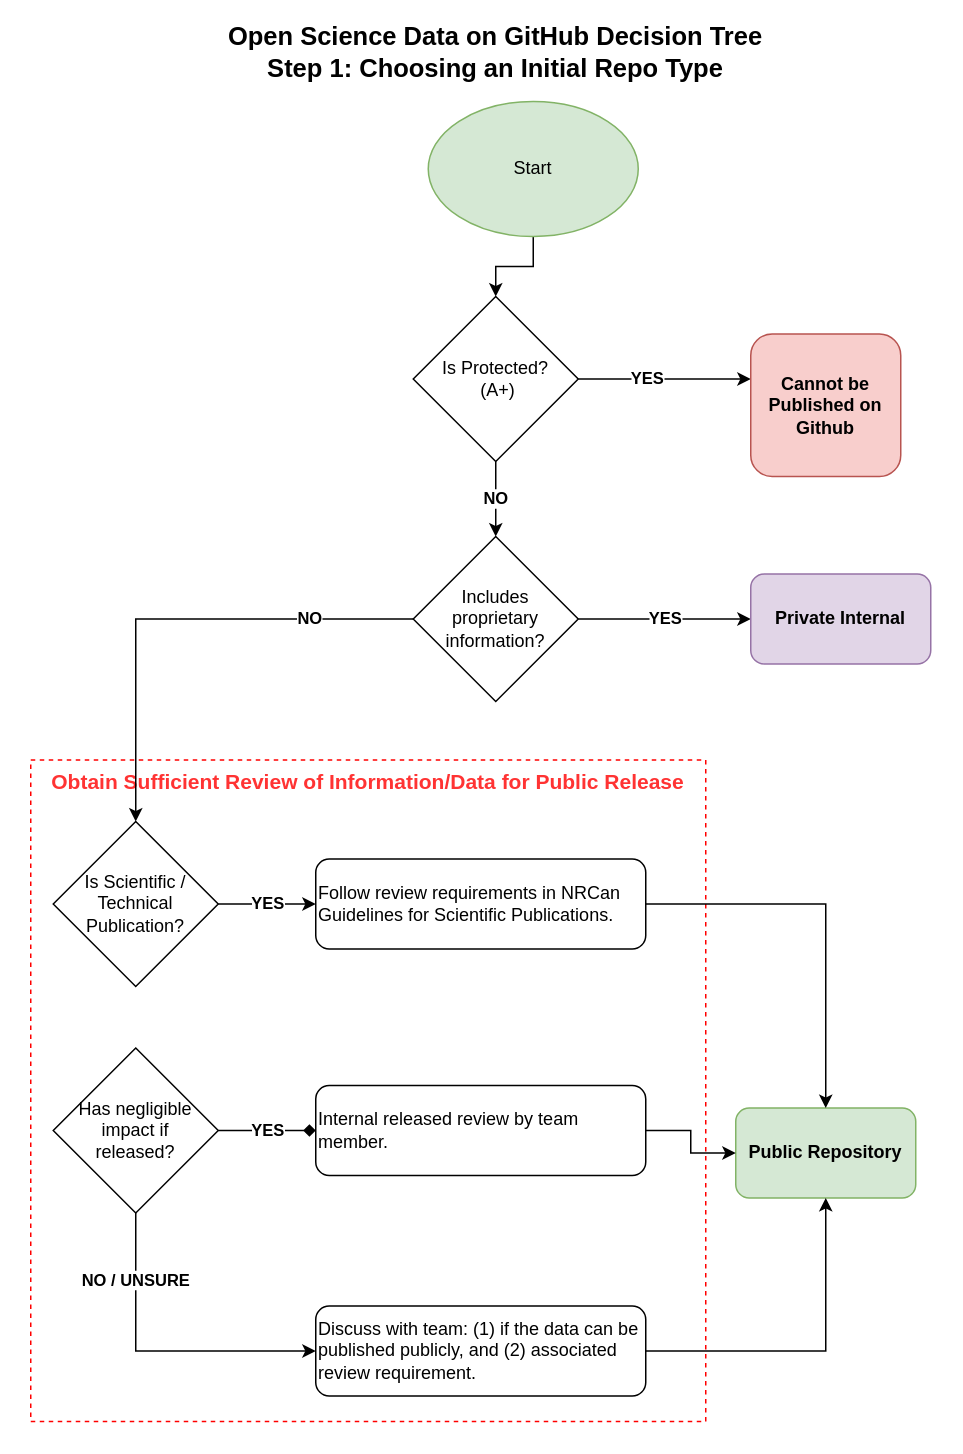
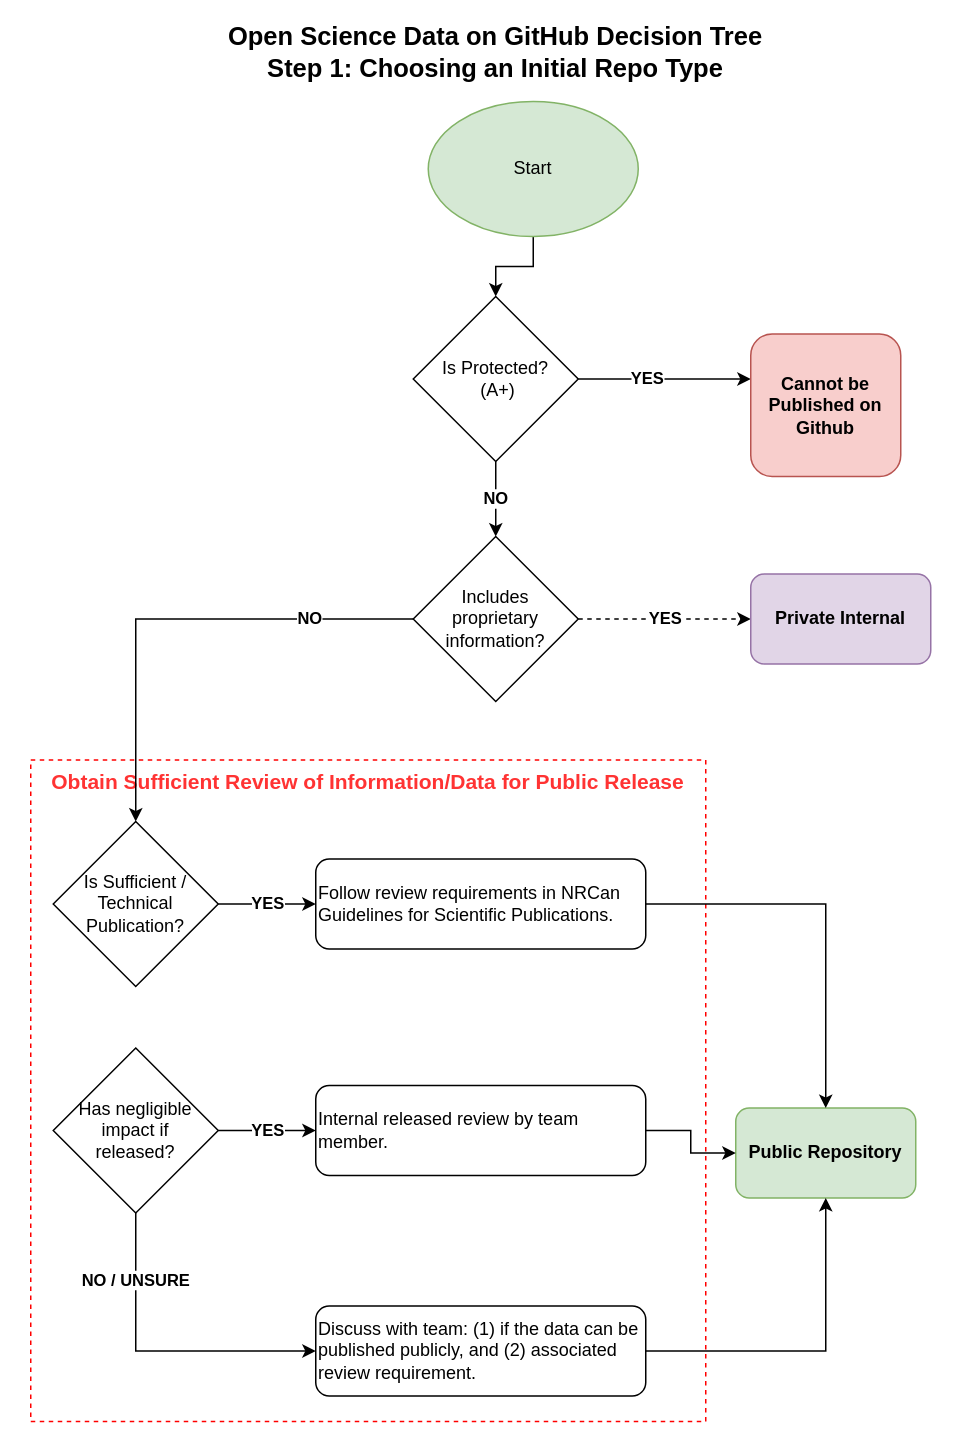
(615, 619) -> (615, 619)
(136, 904) -> (136, 904)
(303, 1130) -> (304, 1130)
